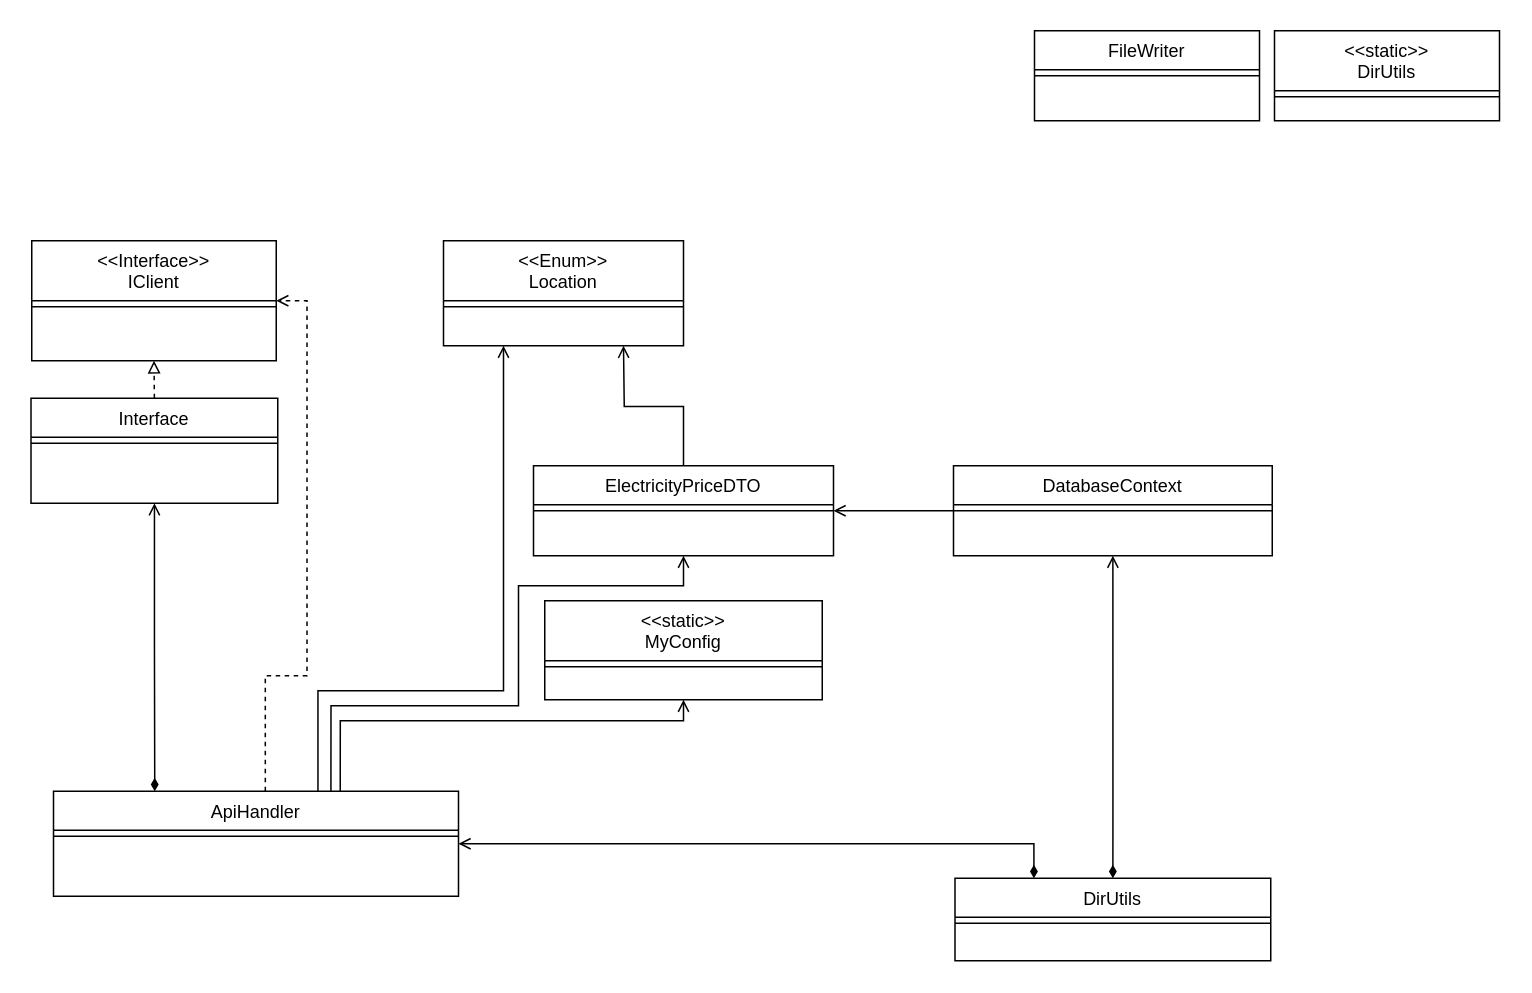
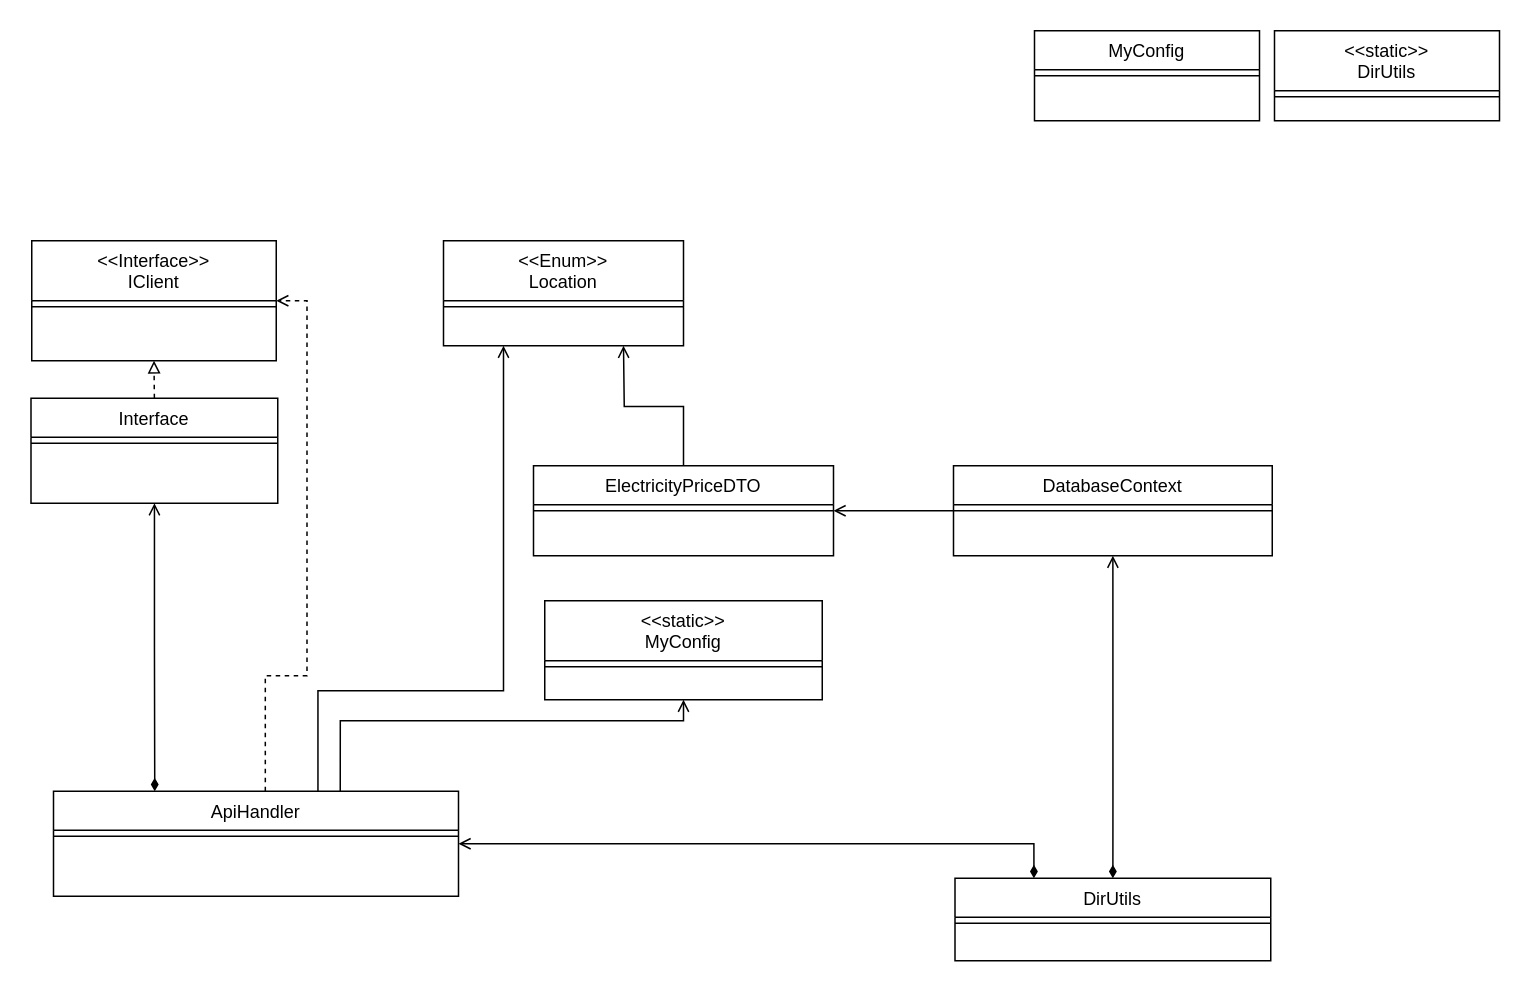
(1146, 51) -> (1146, 51)
(518, 687) -> none
